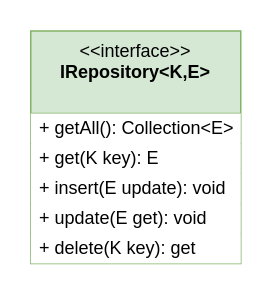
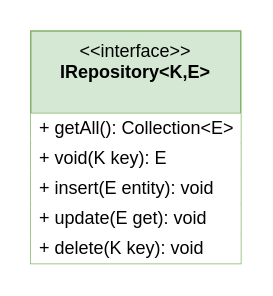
(106, 158) -> (109, 158)
(137, 188) -> (137, 188)
(129, 248) -> (132, 248)
